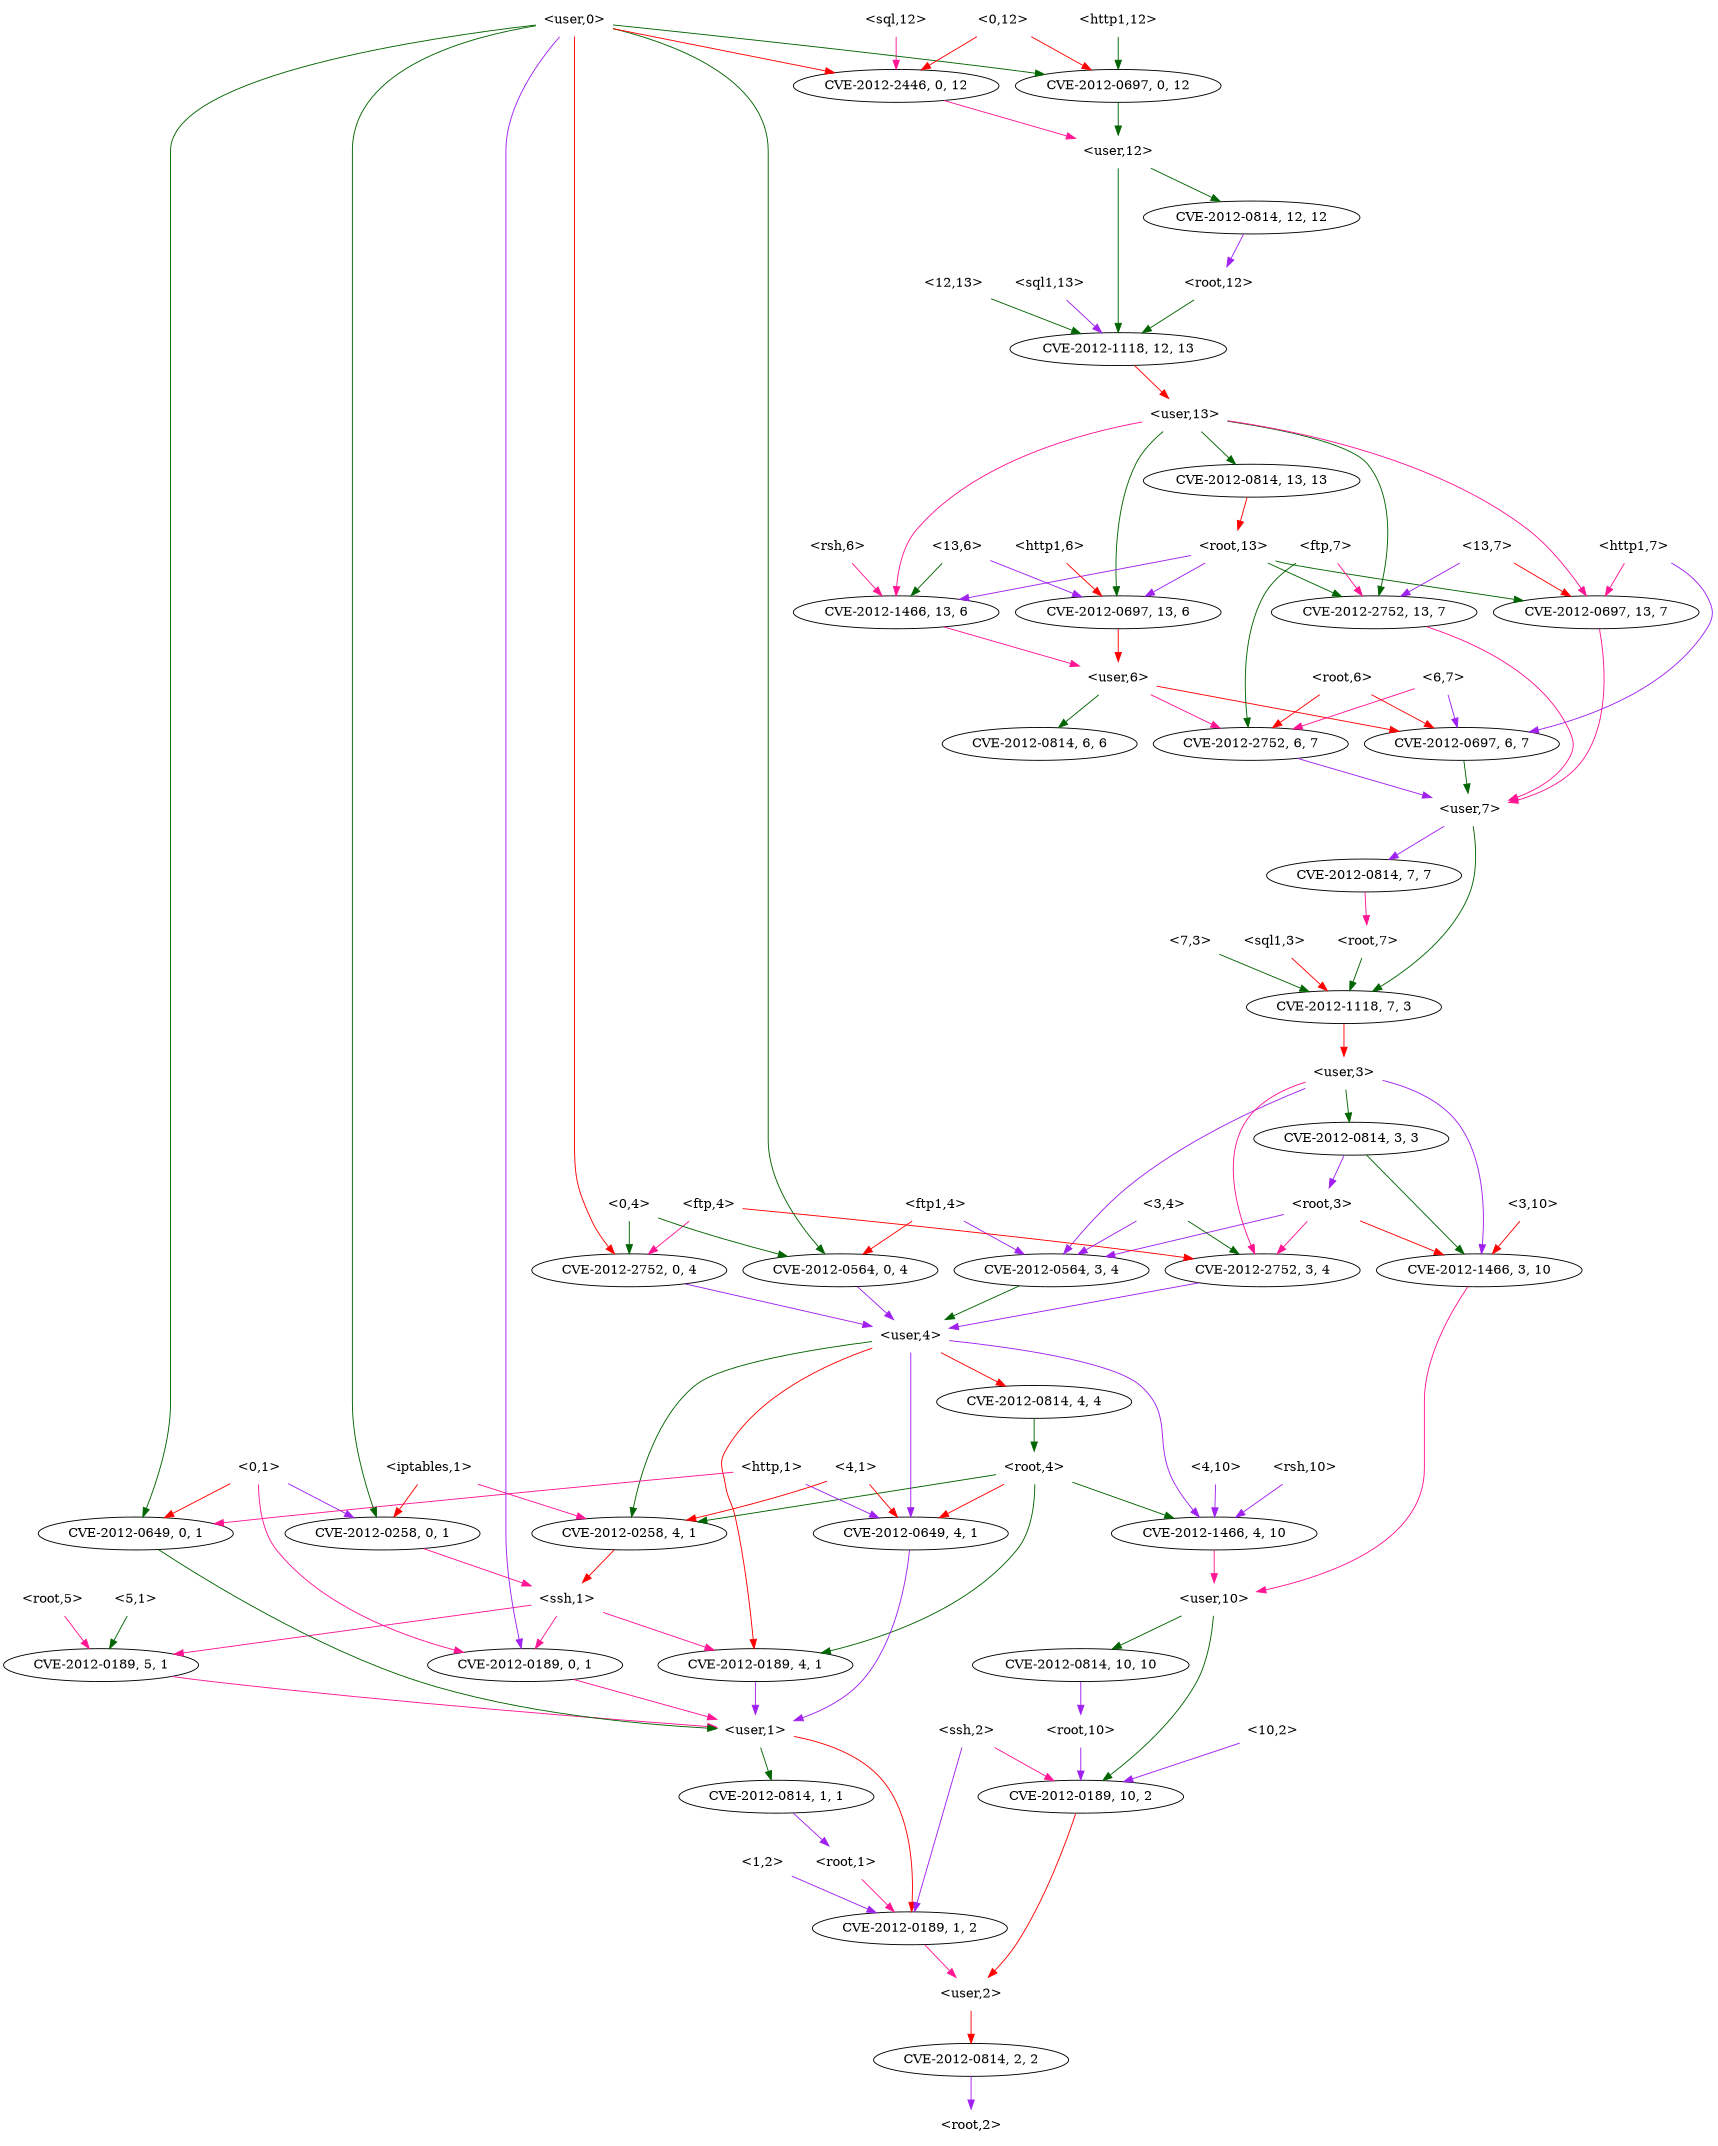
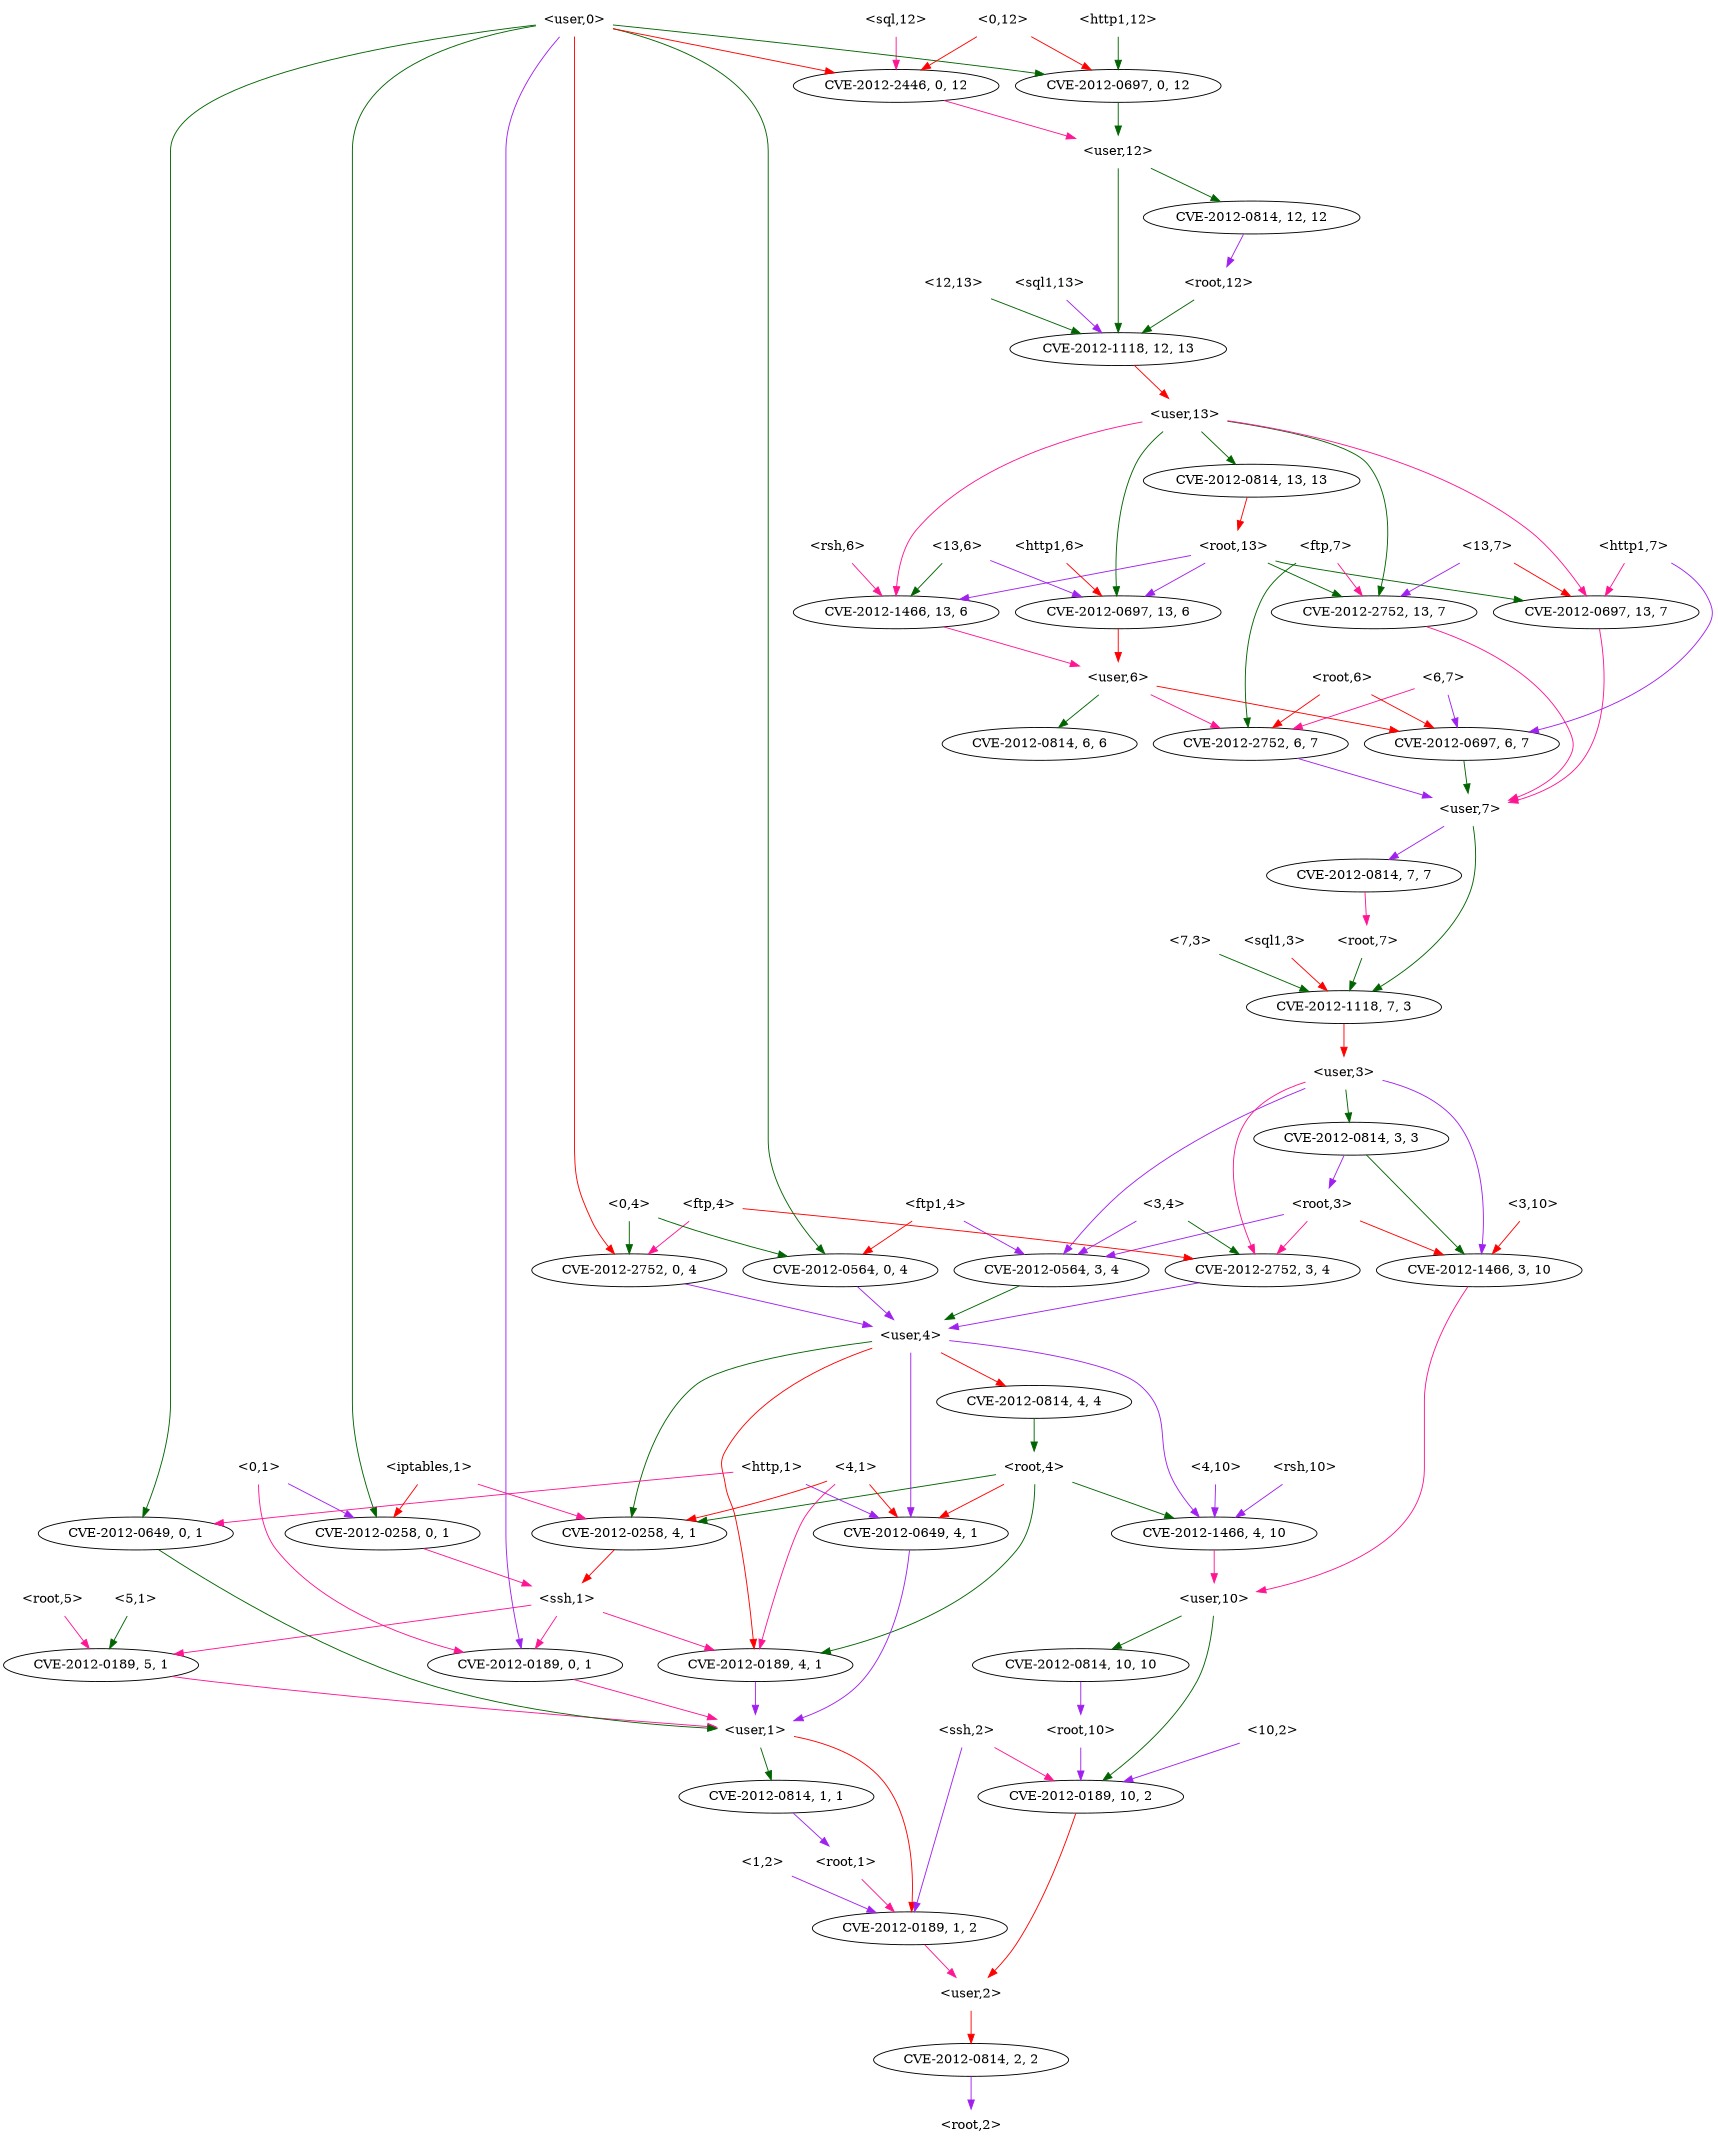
(201, 1499) -> none
none -> (788, 1556)
